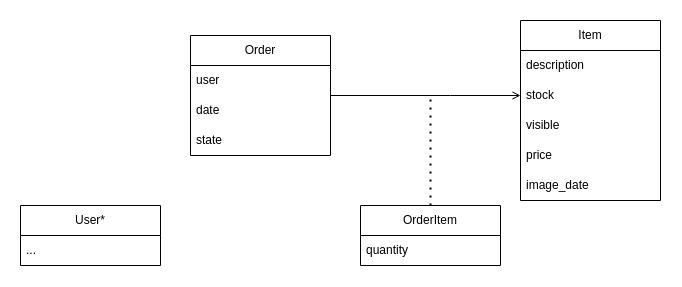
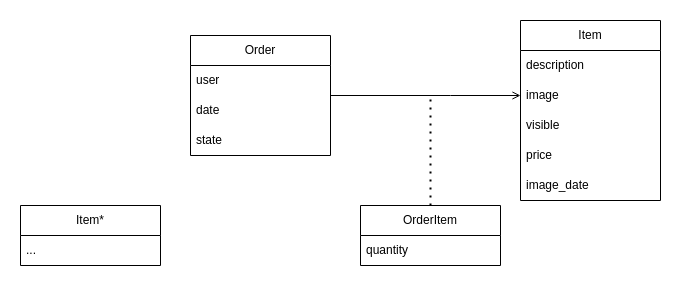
(543, 96) -> (542, 96)
(91, 221) -> (91, 221)
